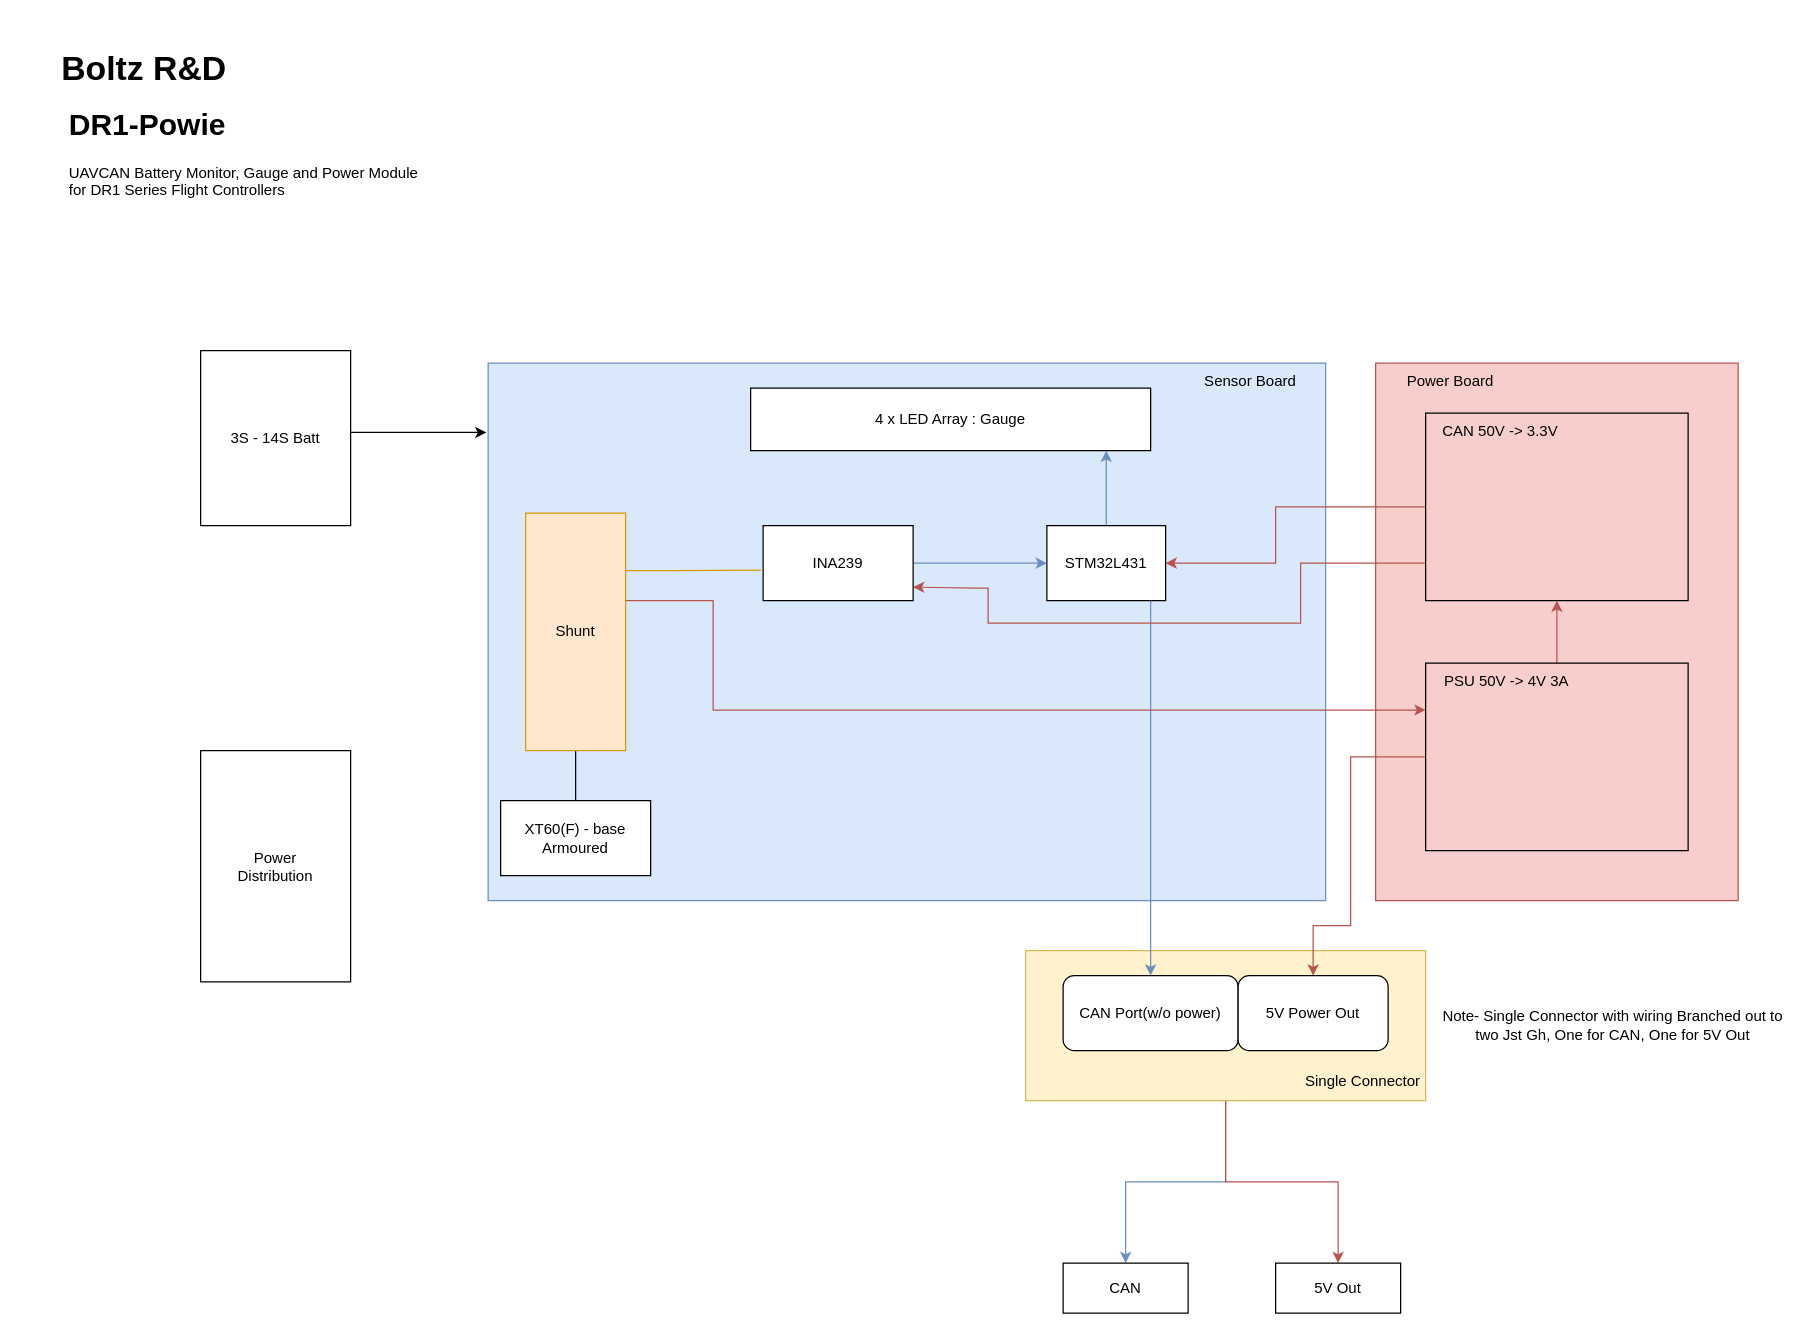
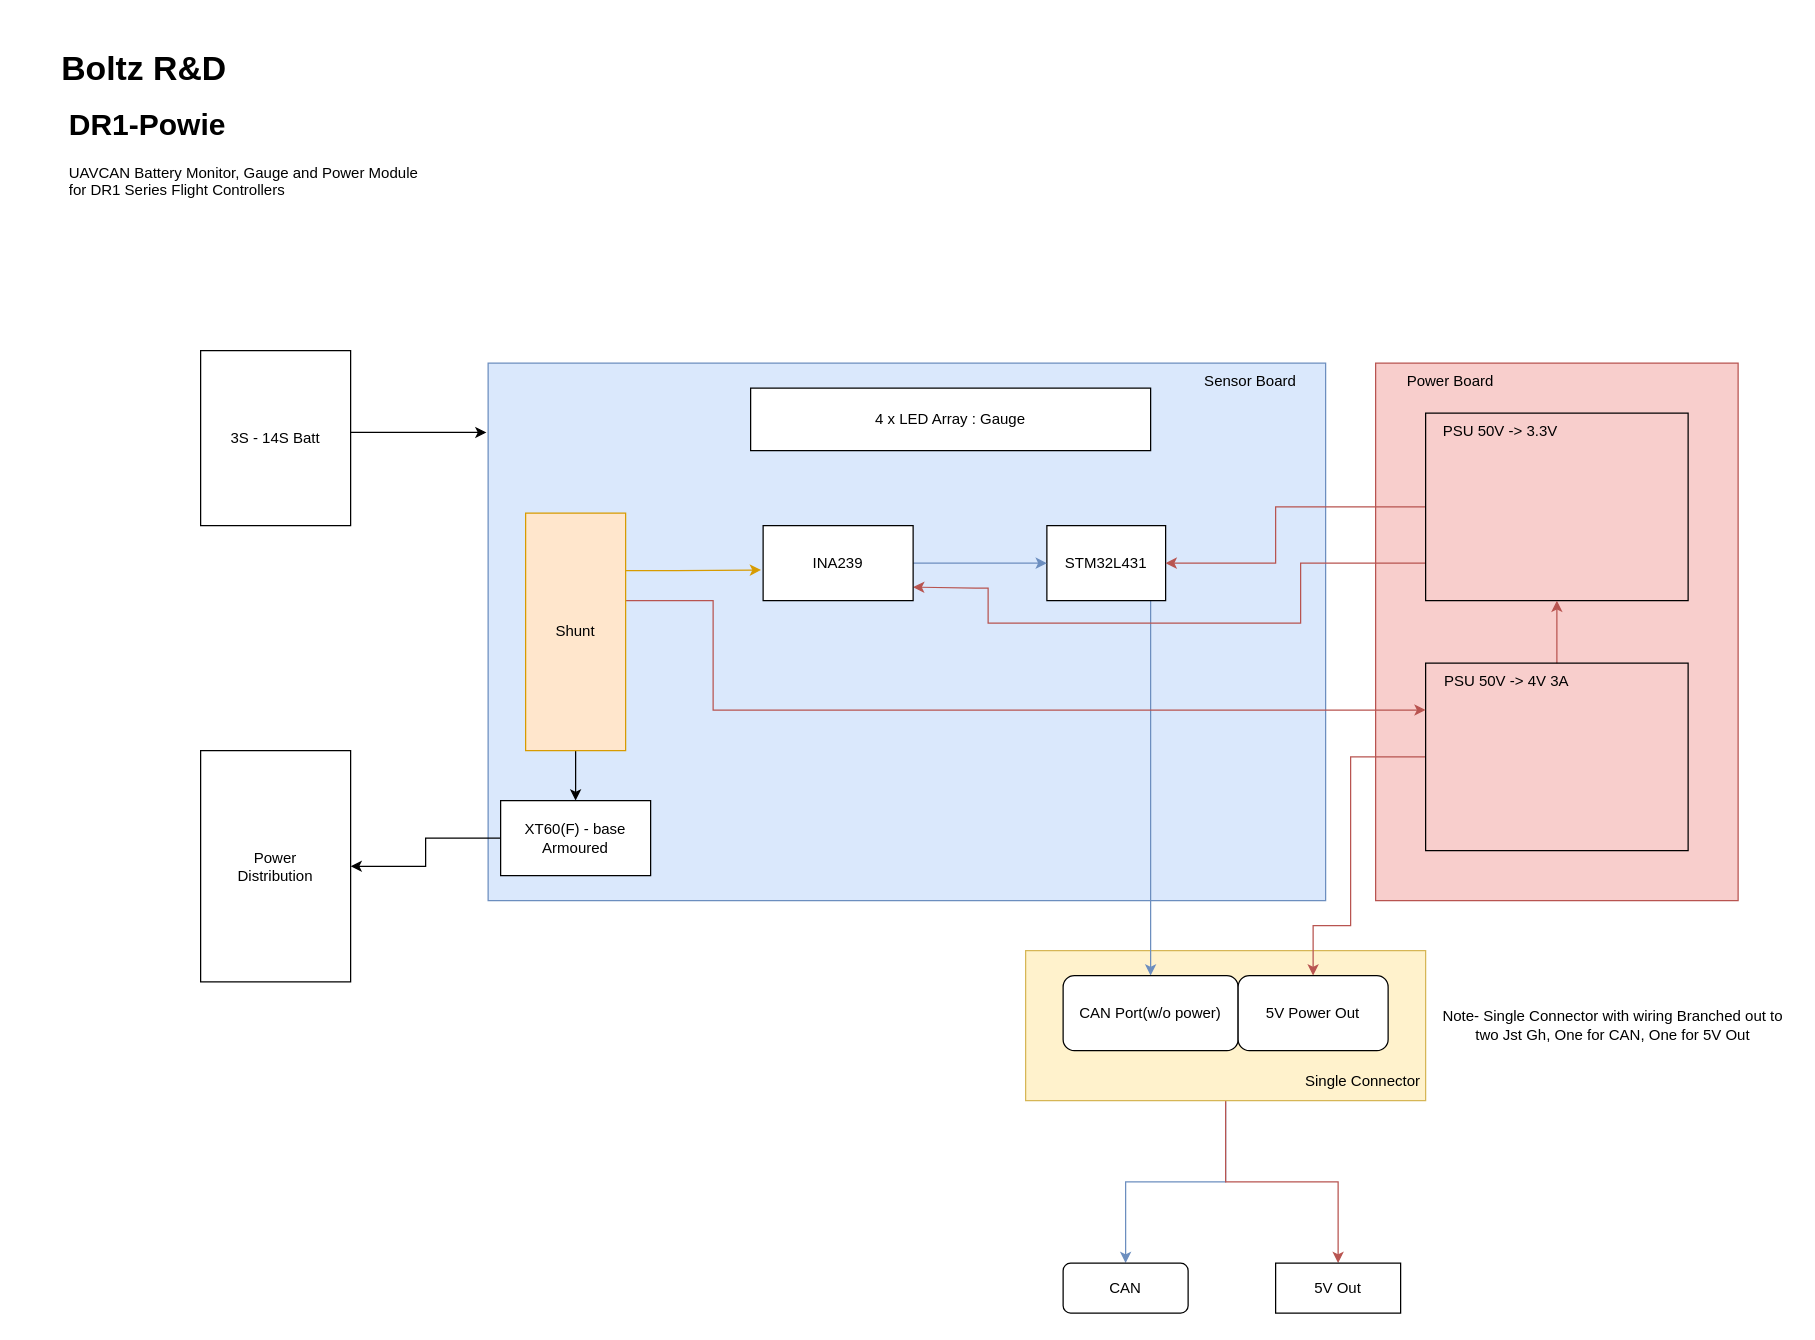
(1501, 432) -> (1501, 432)
(1106, 493) -> none
(755, 570) -> (751, 570)
(576, 793) -> (576, 790)
none -> (426, 848)
(1126, 1288) -> (1126, 1288)
